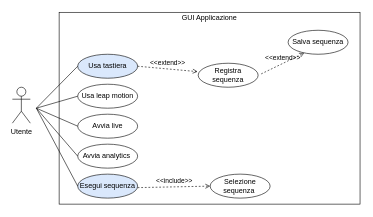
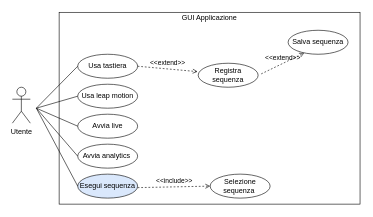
(108, 66) -> (108, 66)
